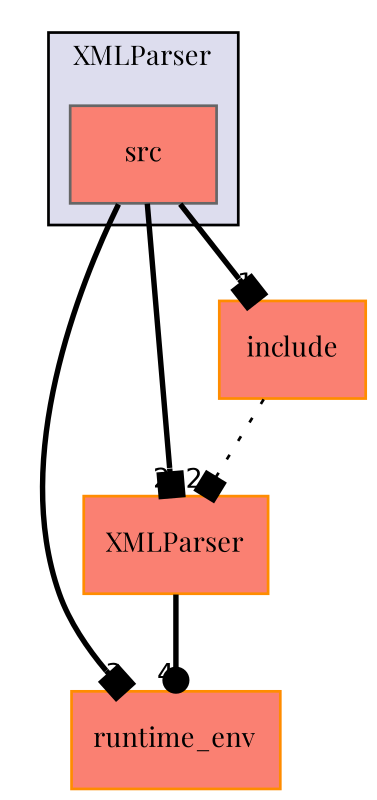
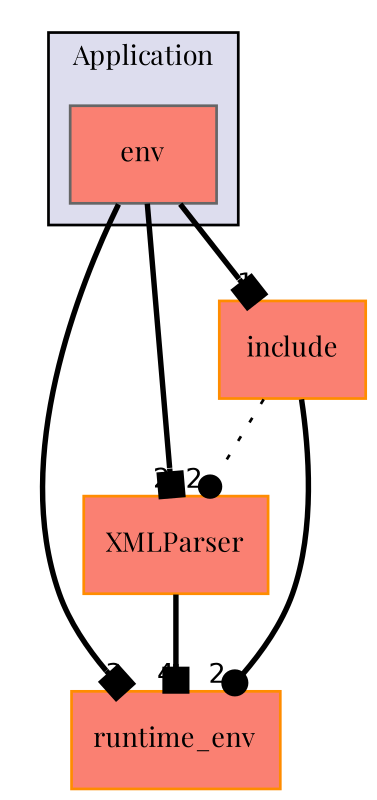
(143, 58) -> (143, 58)
(143, 155) -> (143, 155)
(241, 436) -> (241, 436)
none -> (304, 545)
(176, 632) -> (176, 632)
